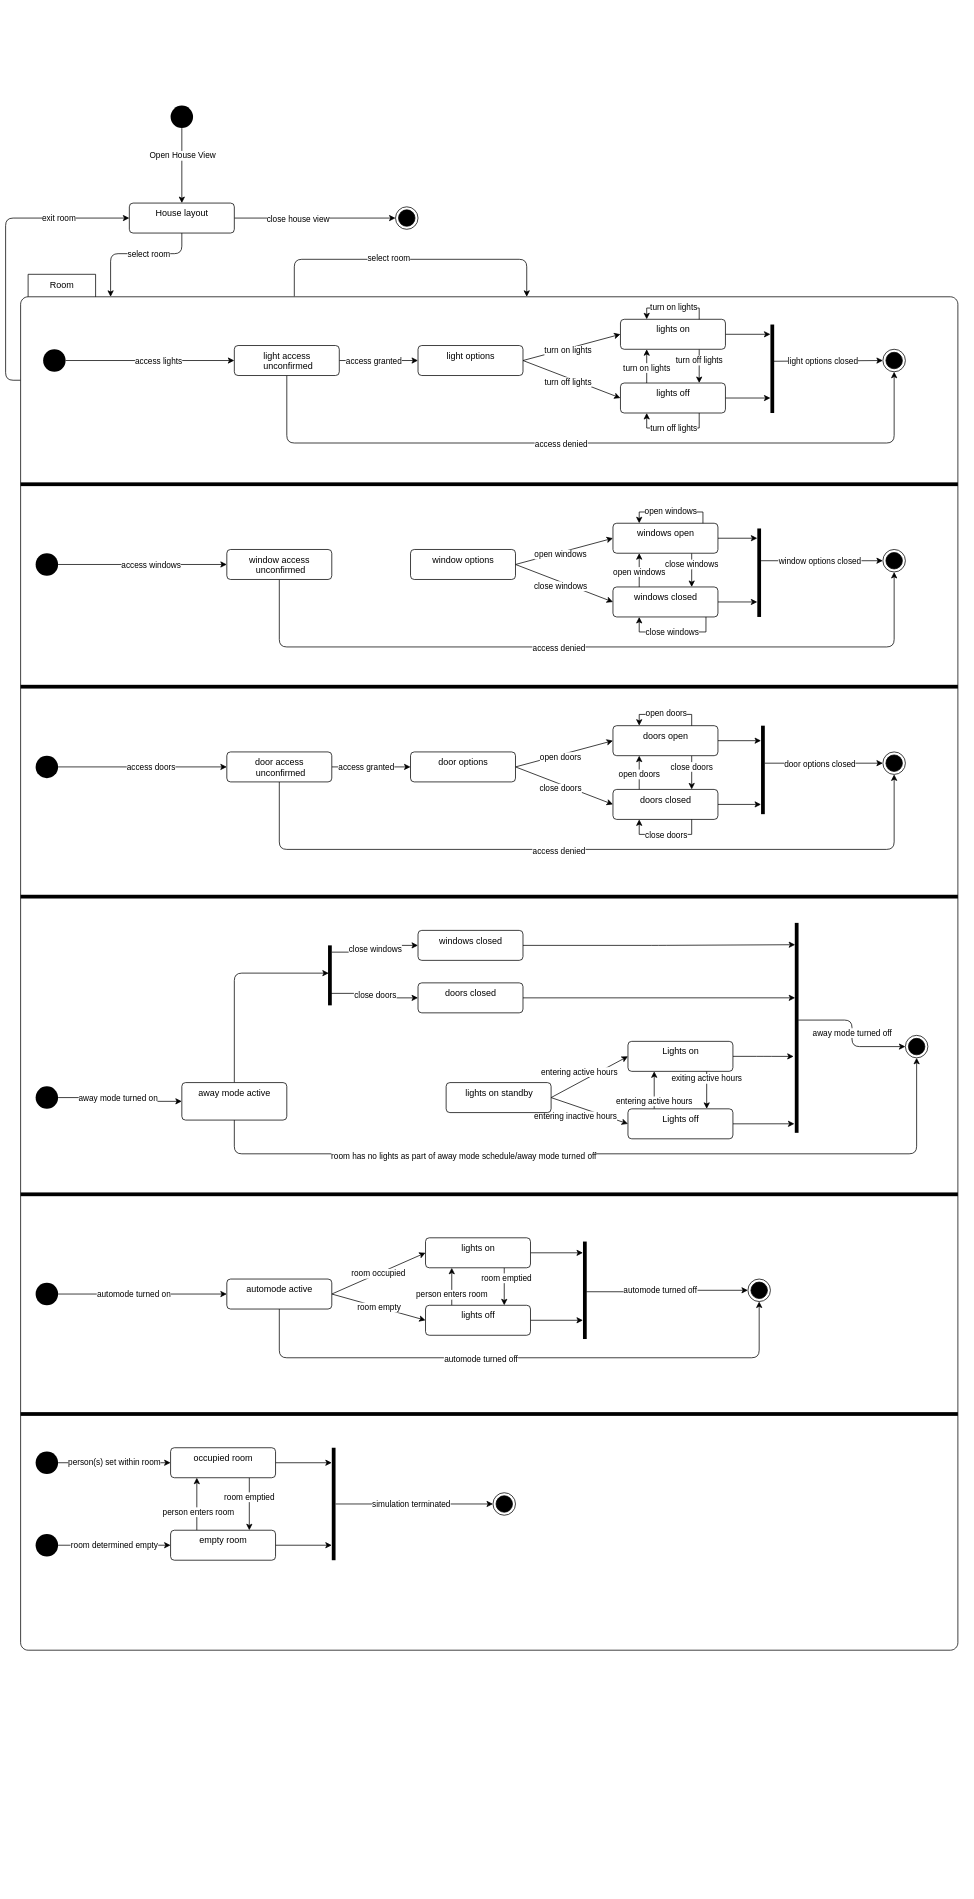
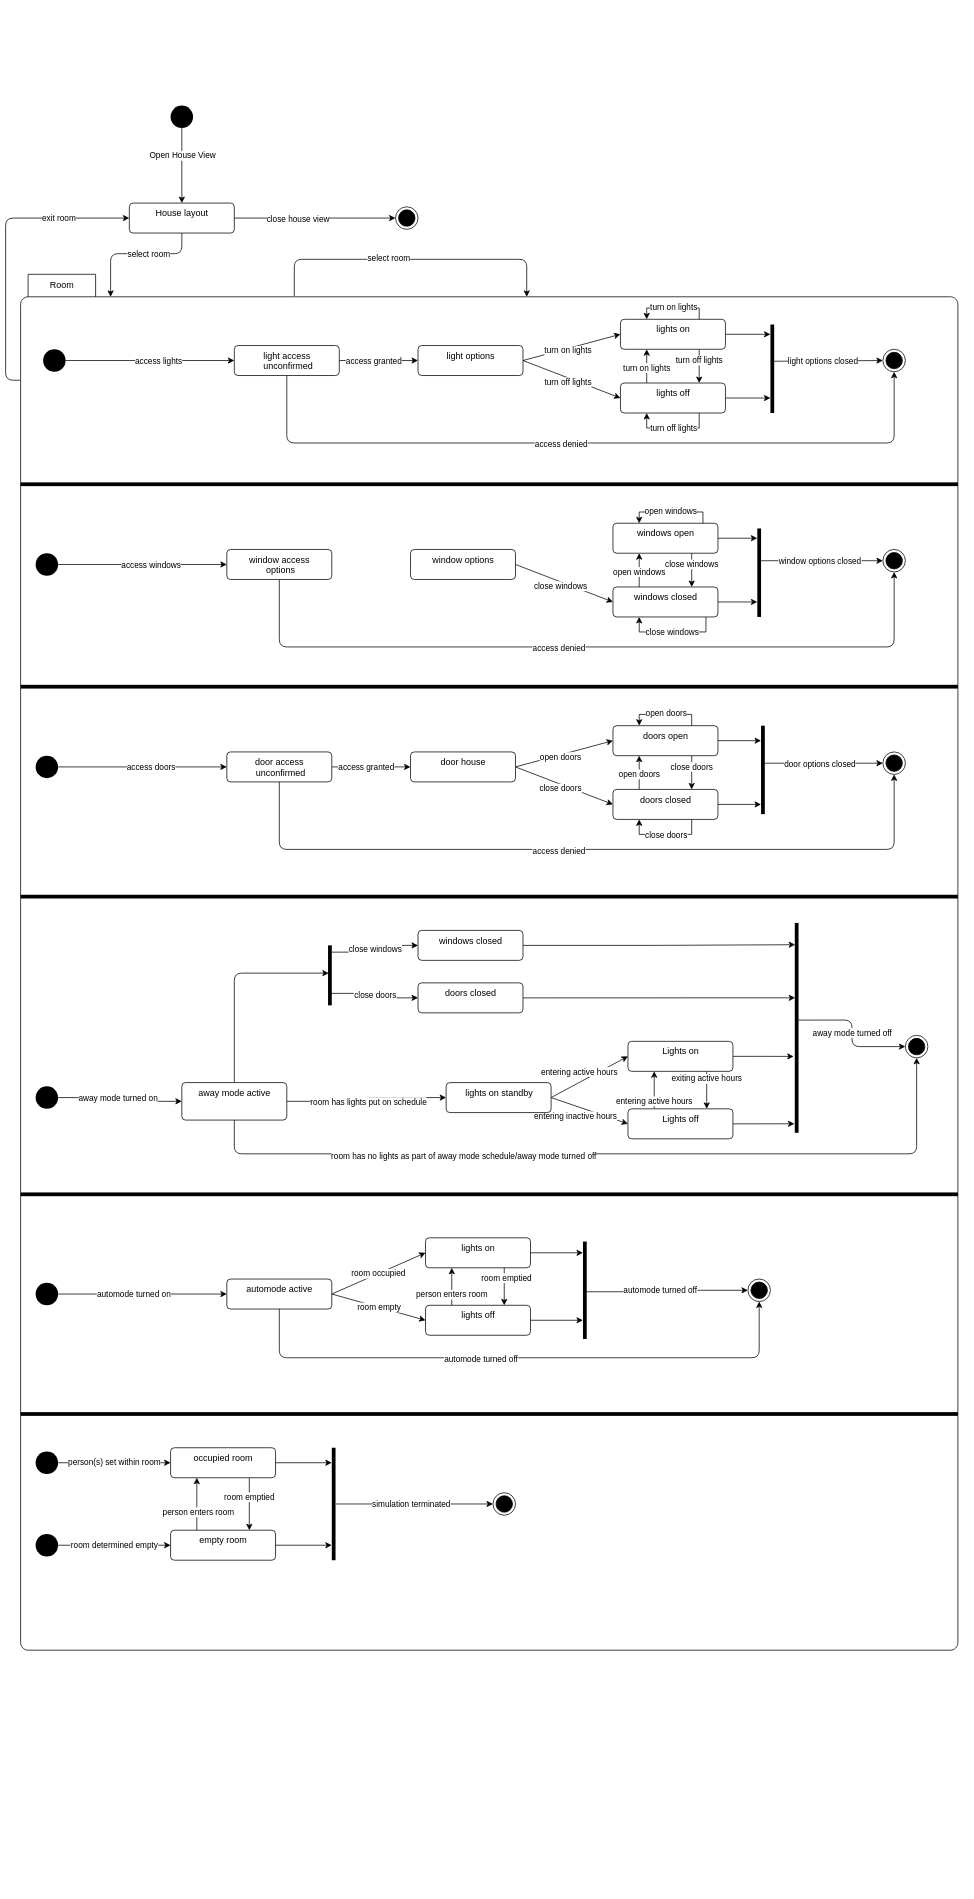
(563, 552) -> none
(280, 565) -> (280, 565)
(464, 763) -> (464, 763)
none -> (366, 1100)
